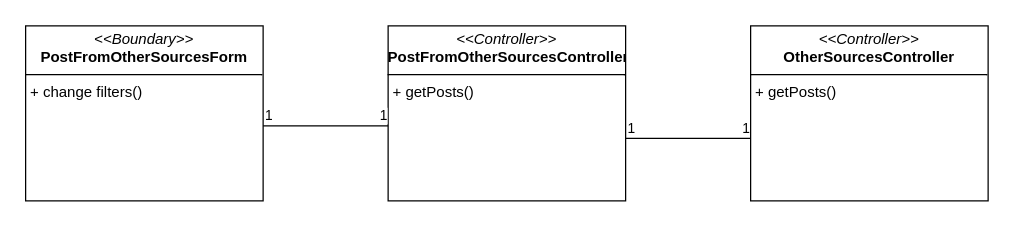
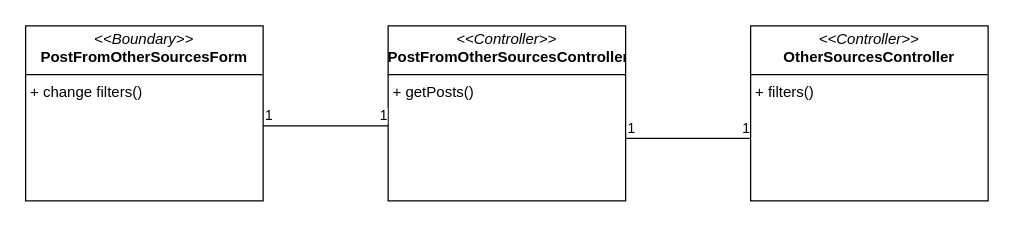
(839, 53) -> (839, 53)
